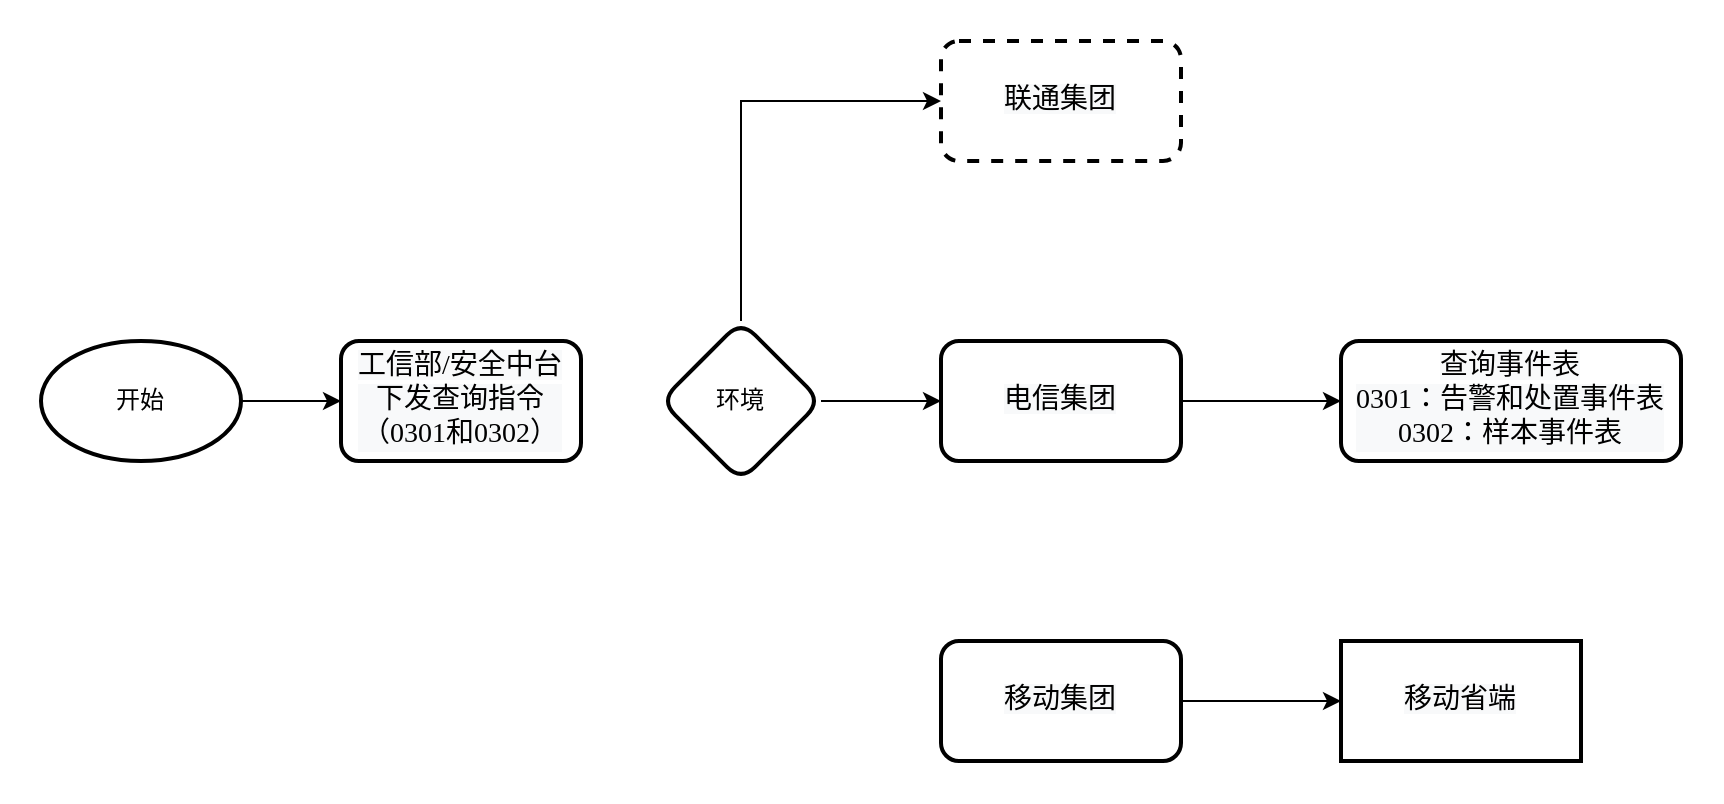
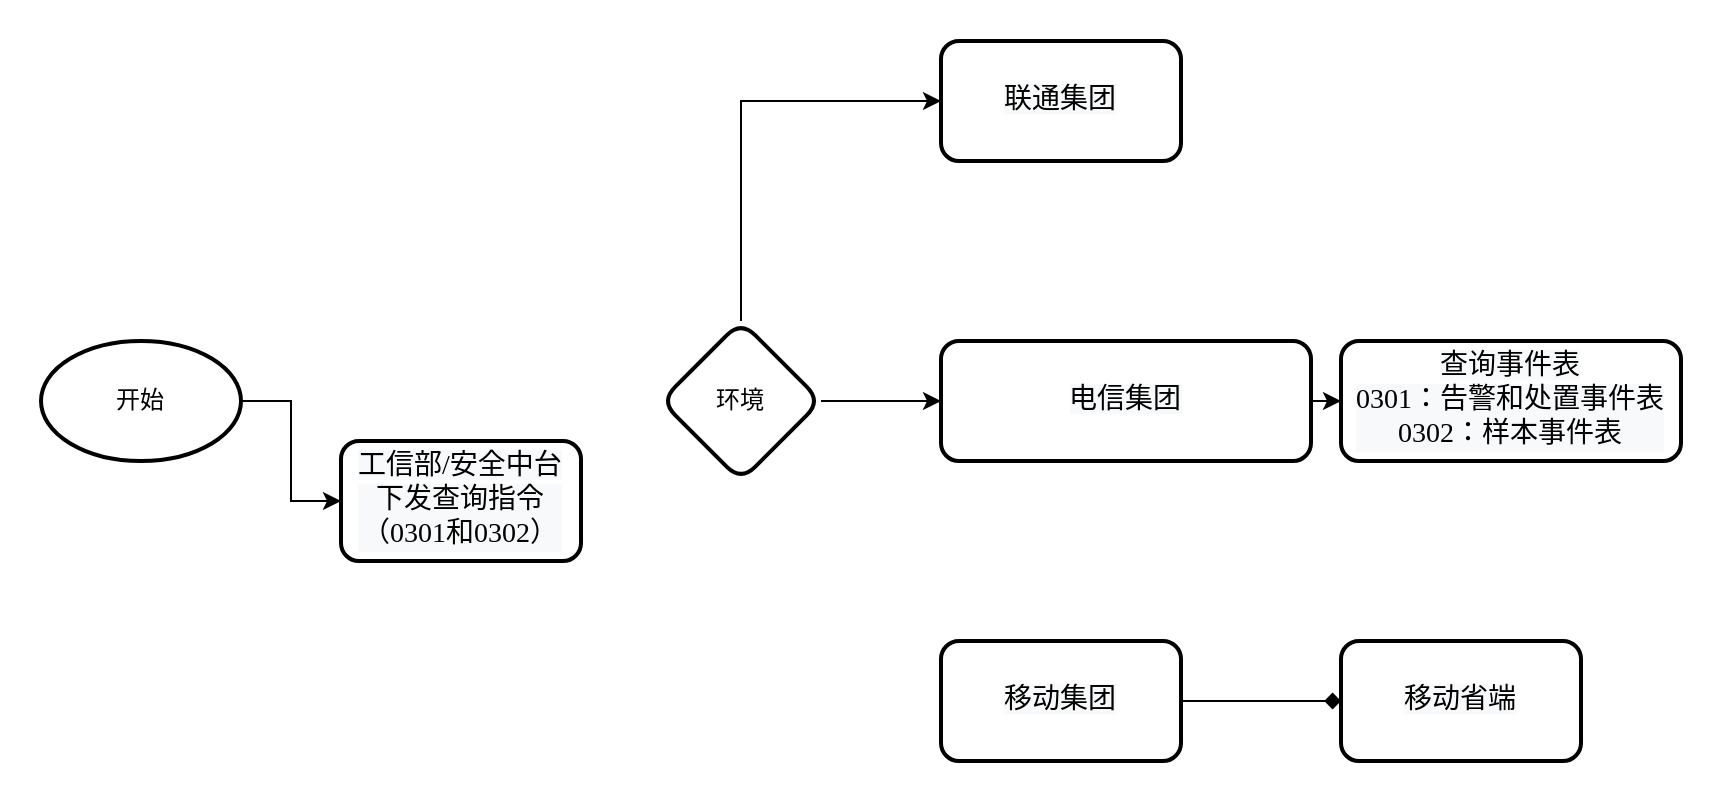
(1061, 101) -> (1061, 101)
(461, 401) -> (461, 501)
(1061, 401) -> (1126, 401)
(1325, 701) -> (1324, 701)
(1461, 701) -> (1461, 701)
